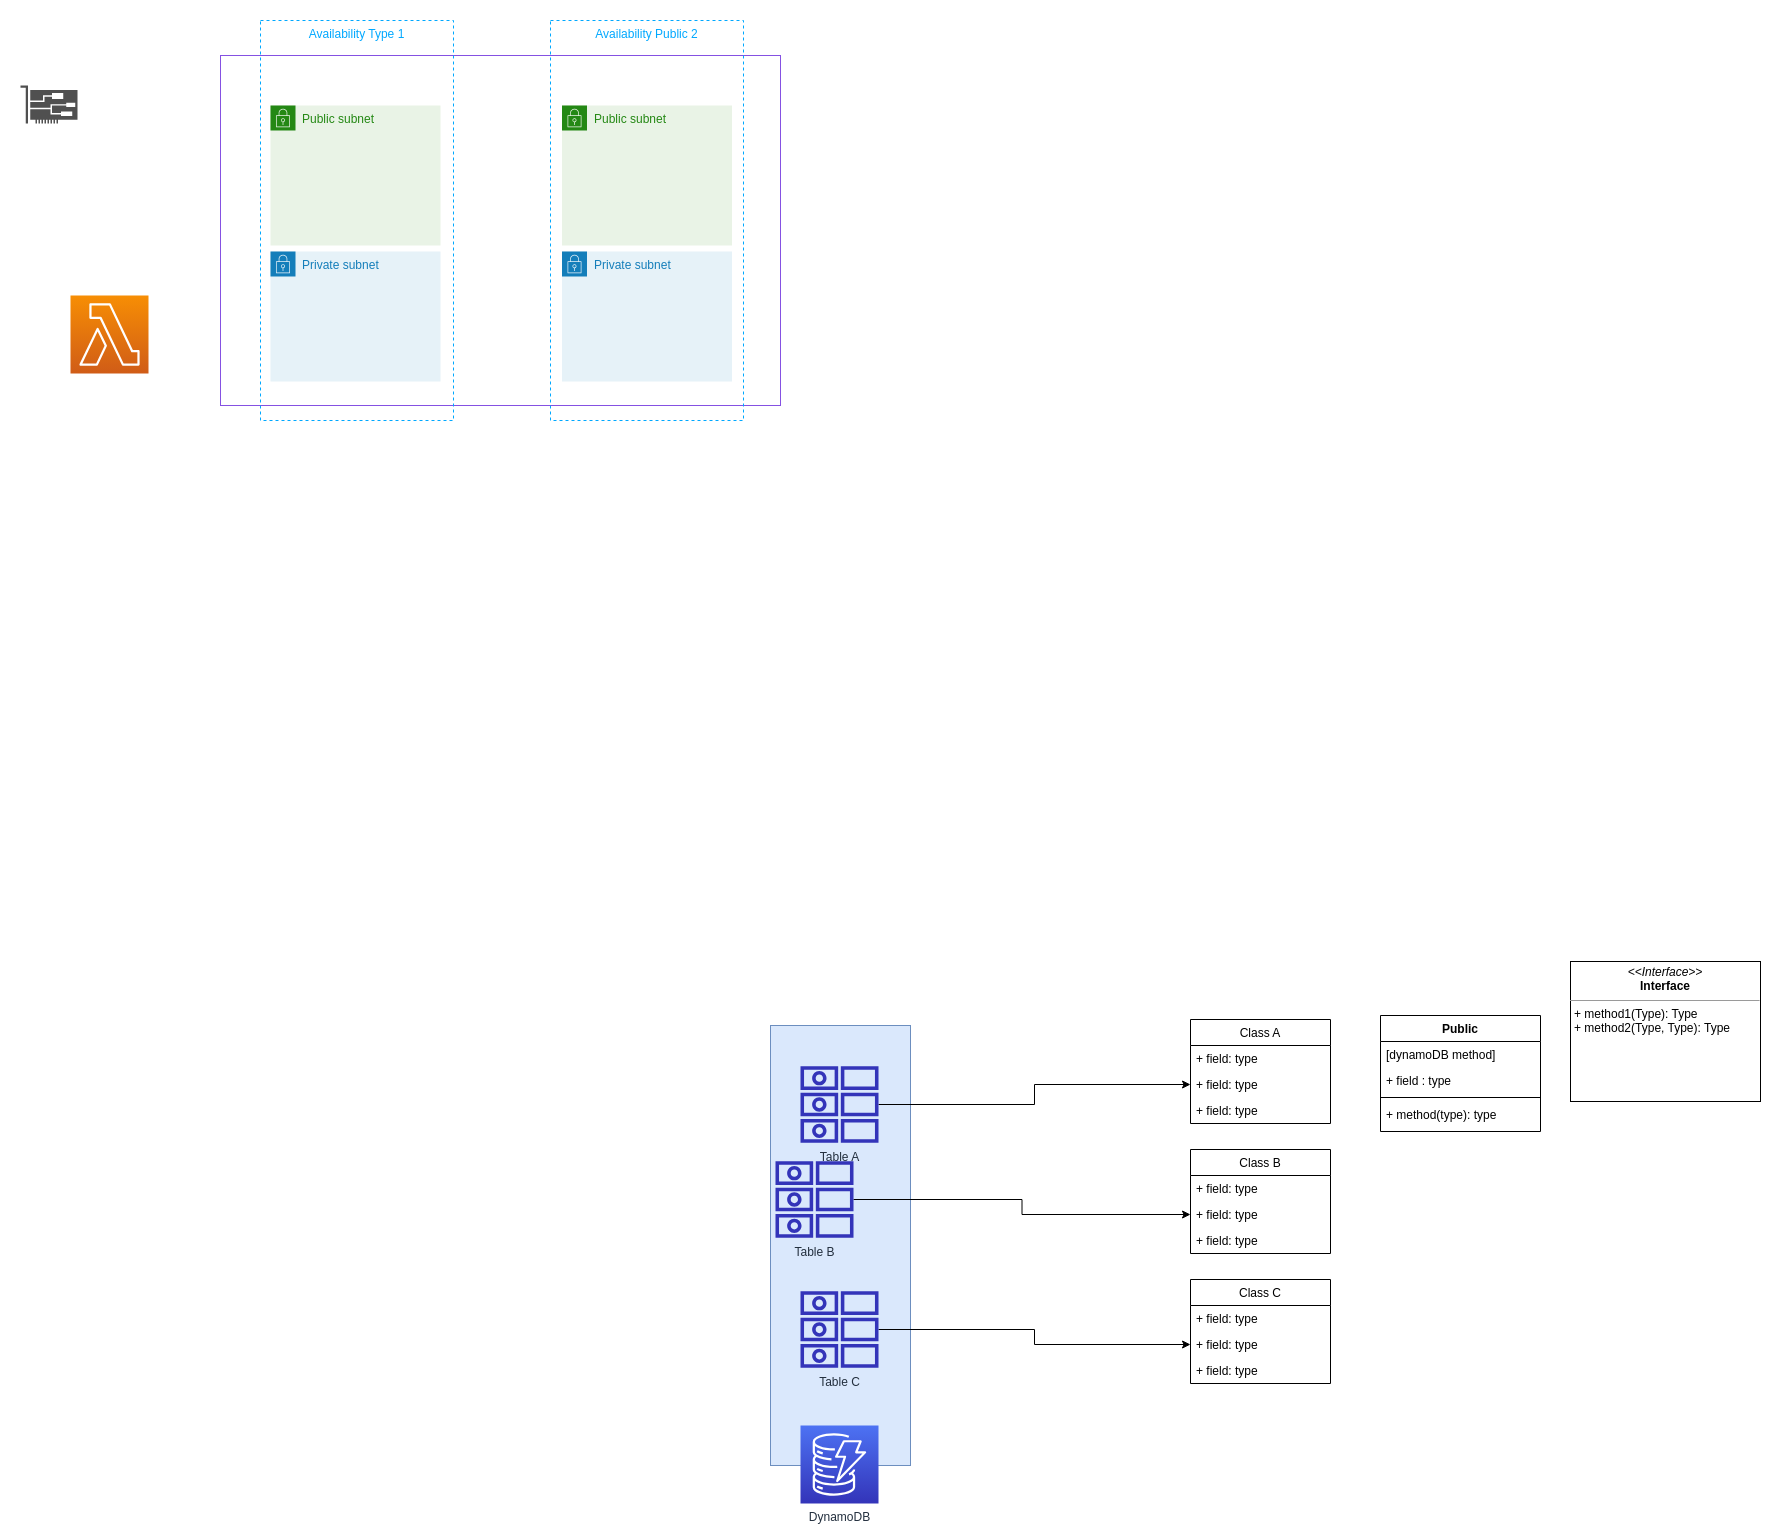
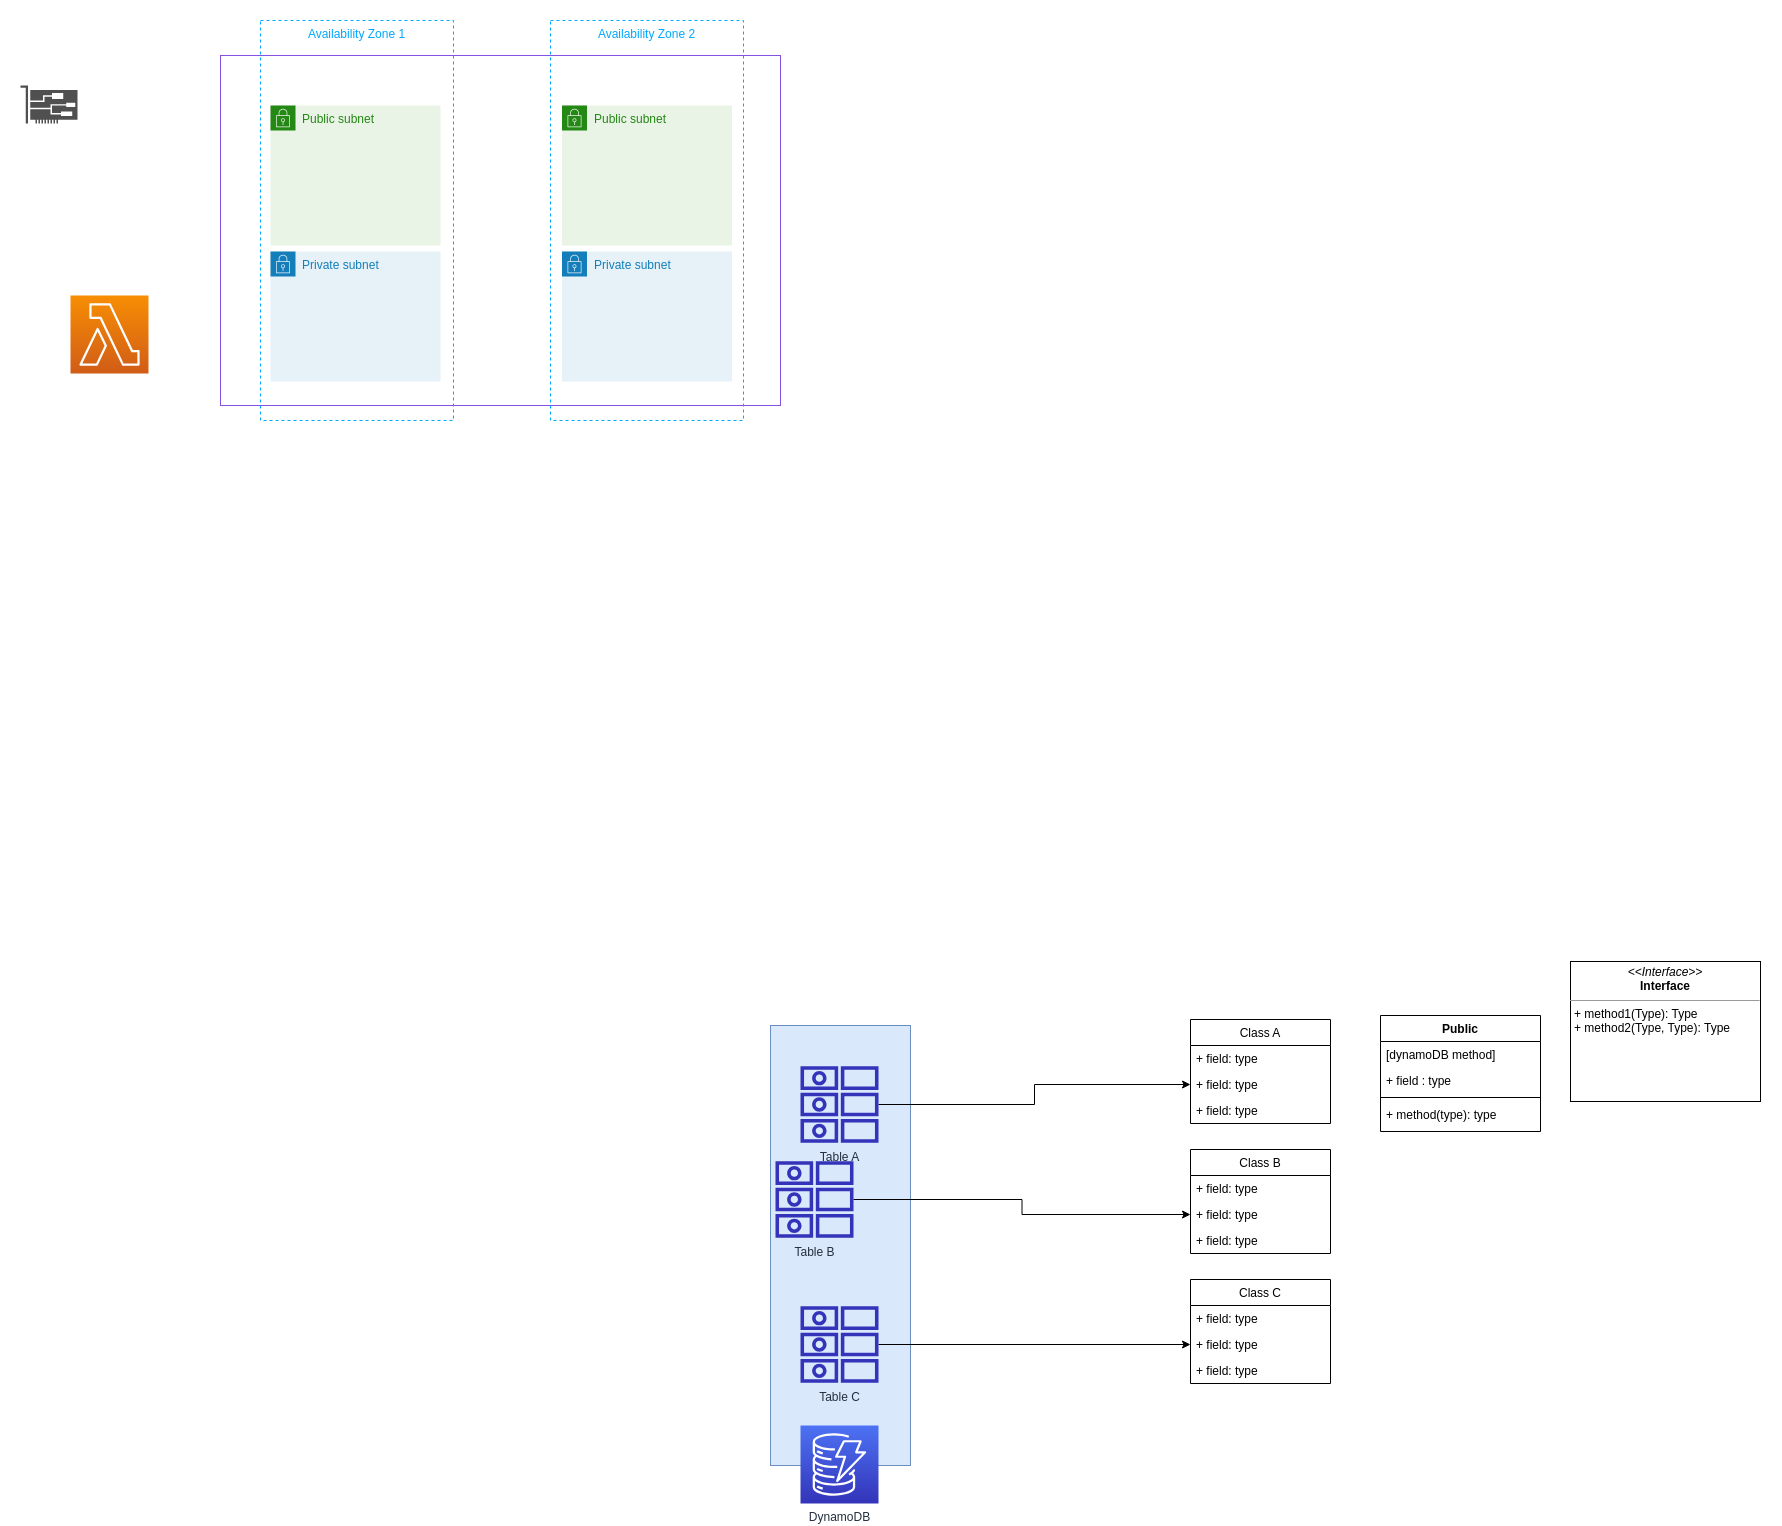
(357, 35) -> (357, 35)
(647, 35) -> (647, 35)
(840, 1330) -> (840, 1345)
